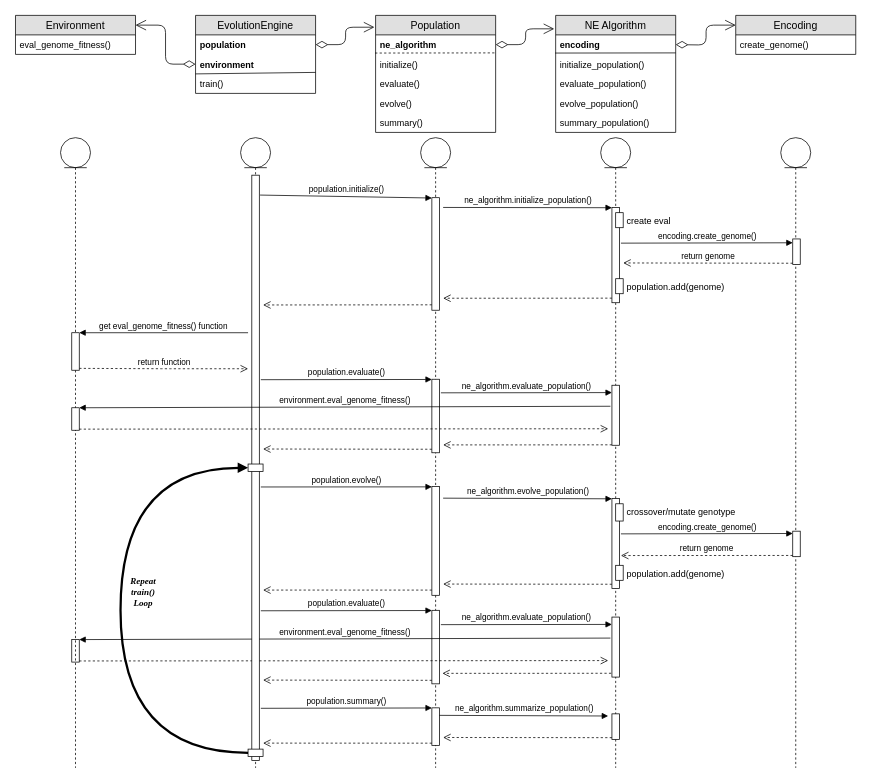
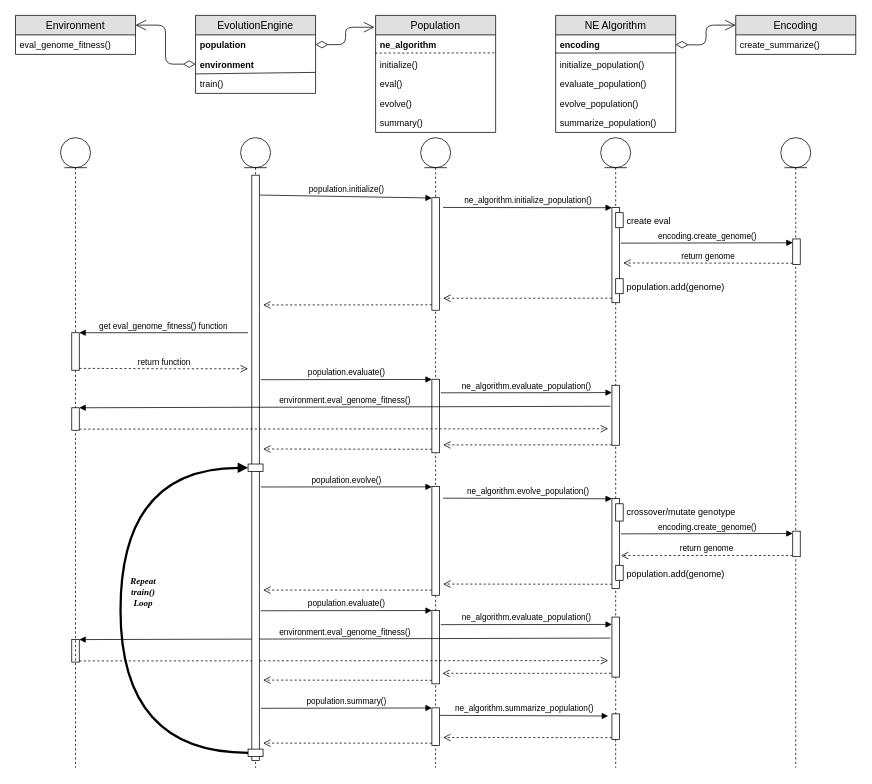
(526, 31) -> none
(777, 45) -> (784, 45)
(404, 84) -> (393, 84)
(608, 123) -> (611, 123)
